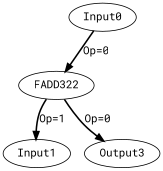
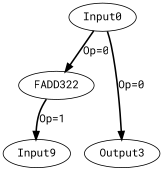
(79, 119) -> (117, 81)
(37, 154) -> (37, 154)
